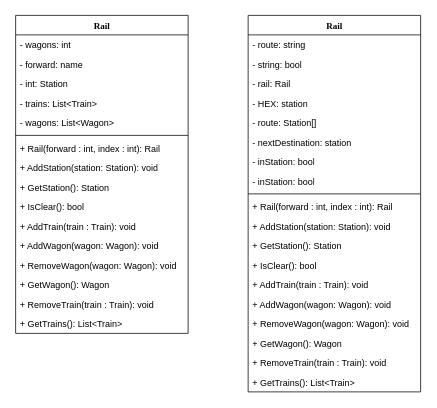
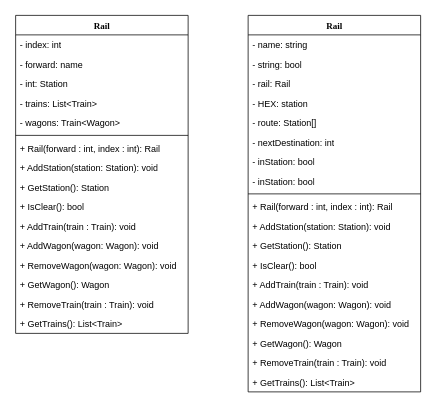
(48, 46) -> (44, 46)
(285, 46) -> (283, 46)
(68, 124) -> (71, 124)
(311, 143) -> (301, 143)
